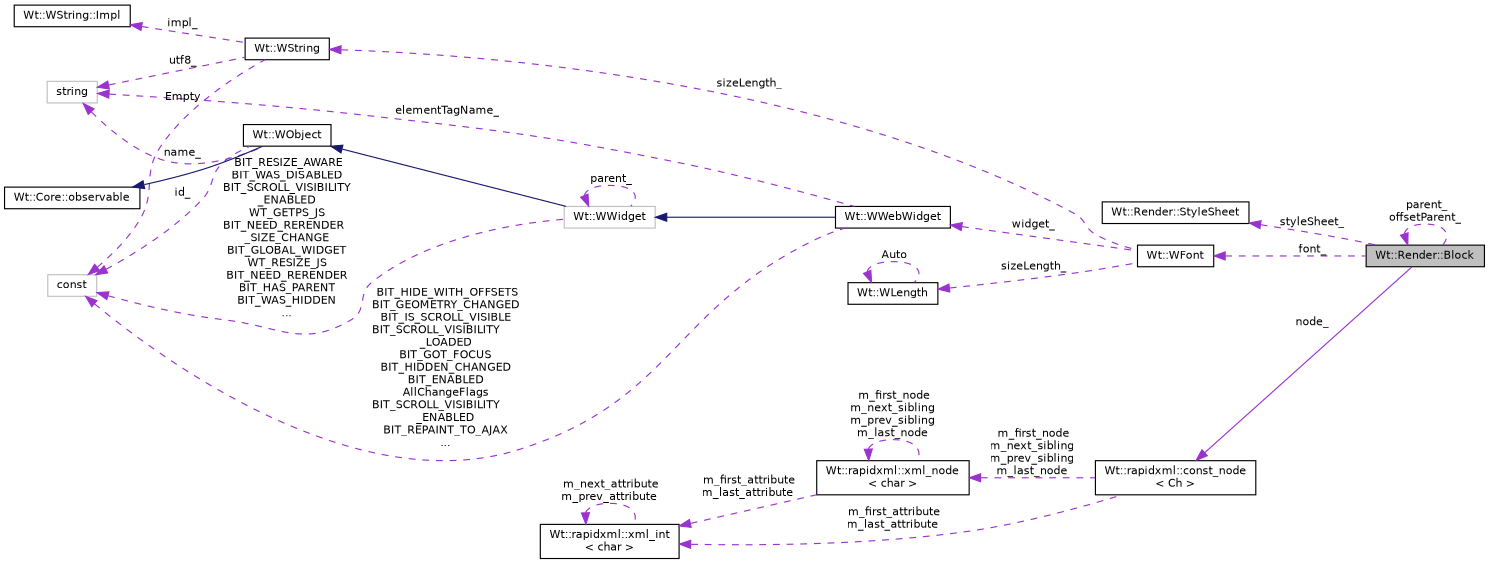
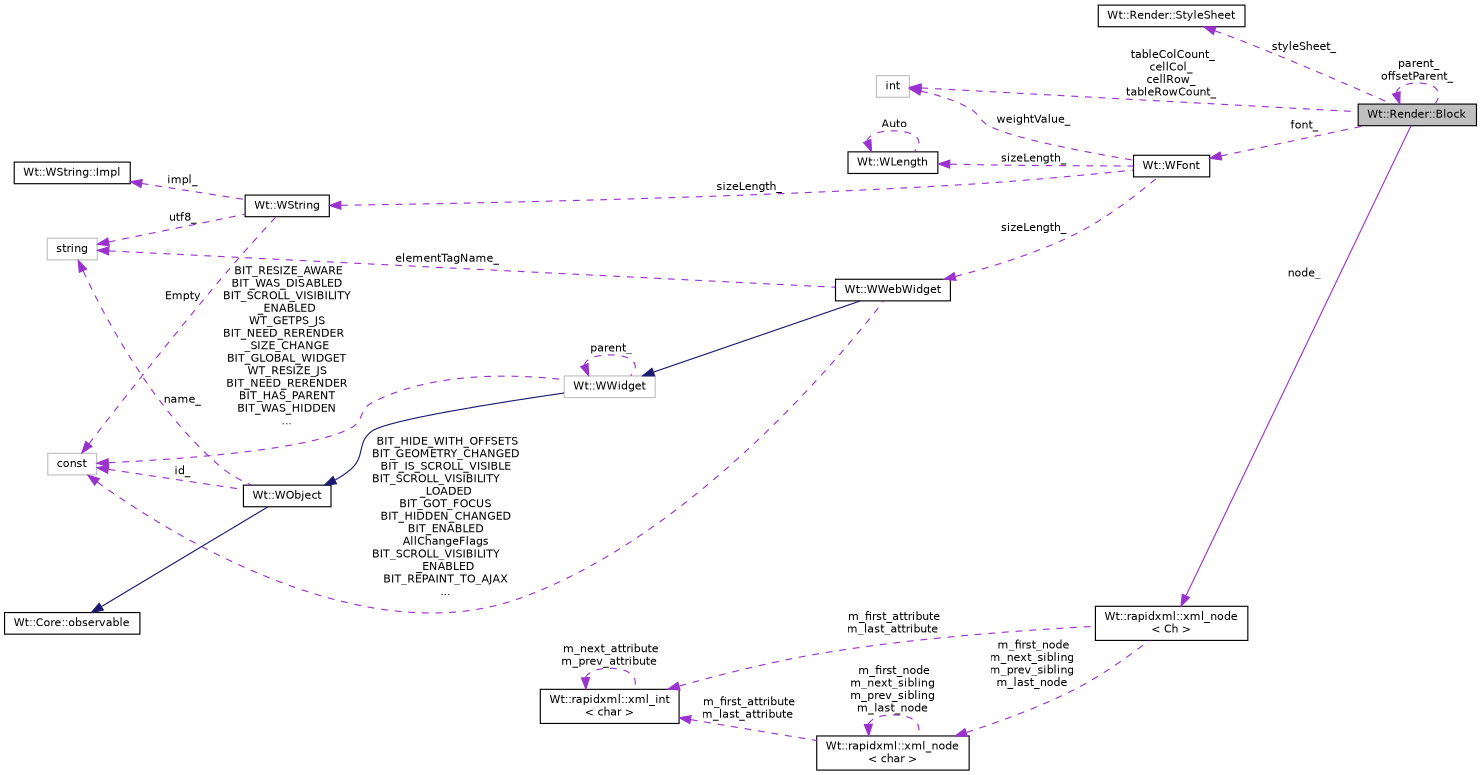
none -> (893, 86)
(1032, 225) -> (1032, 228)
(1176, 478) -> (1172, 623)
